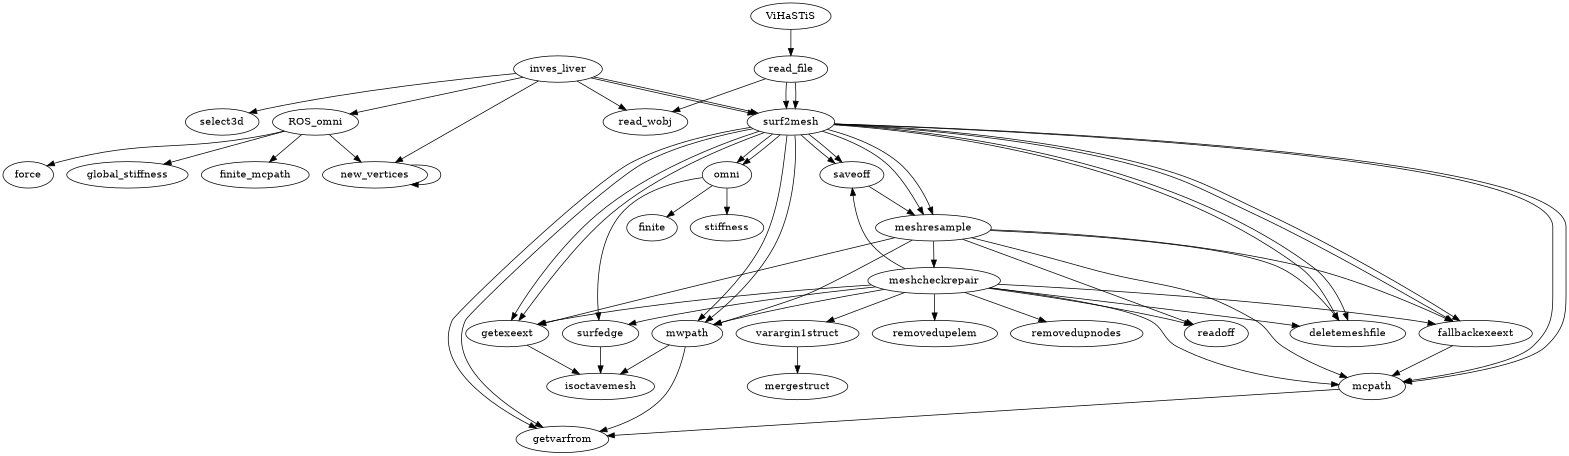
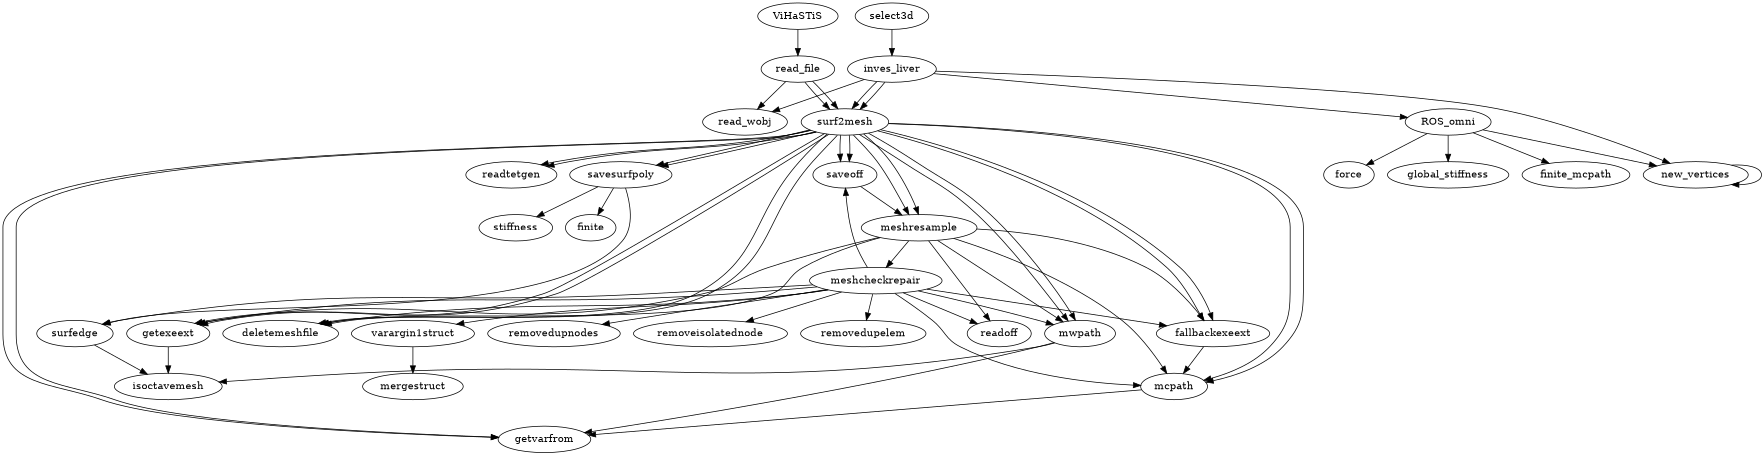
(386, 89) -> (892, 39)
none -> (511, 175)
(727, 175) -> (621, 175)
none -> (710, 334)
